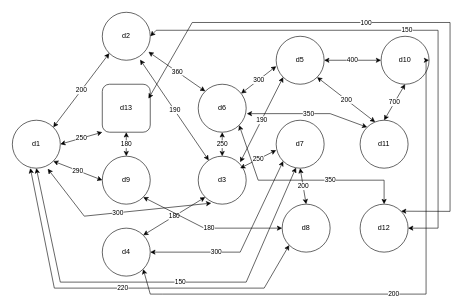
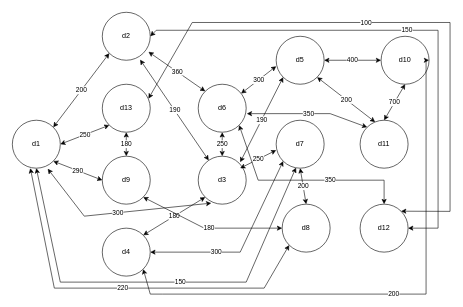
(126, 108) -> (126, 108)
